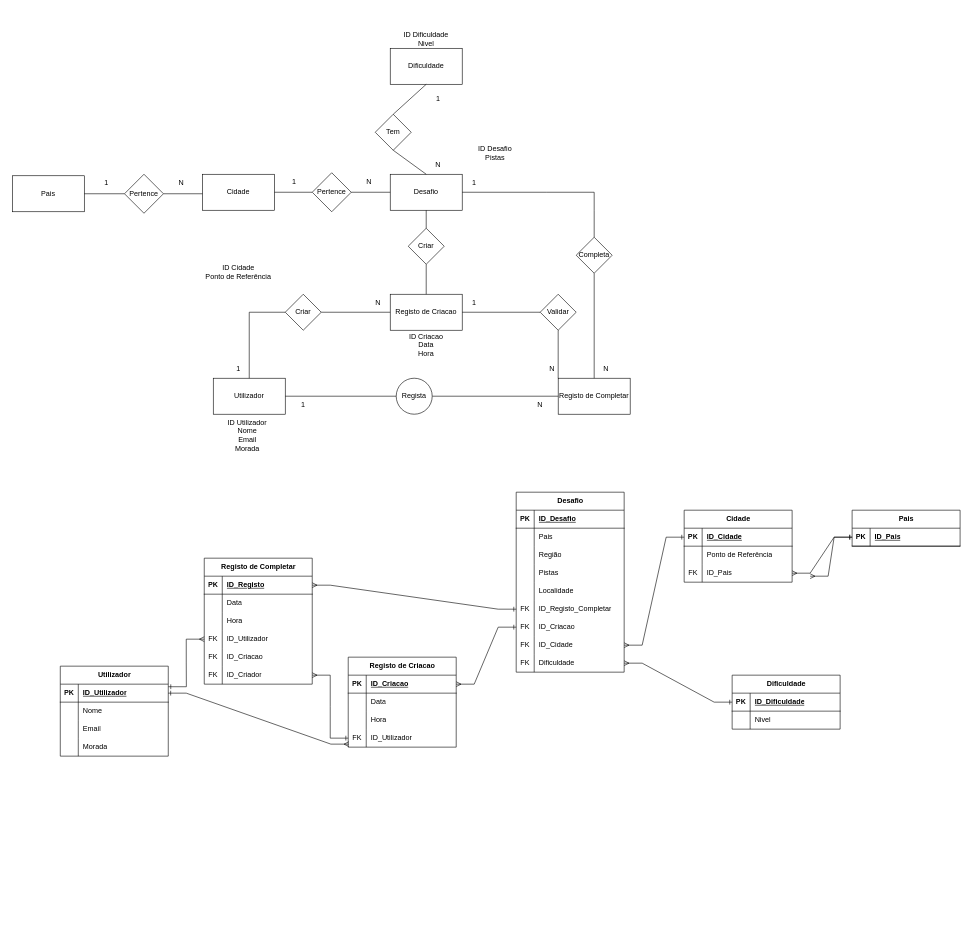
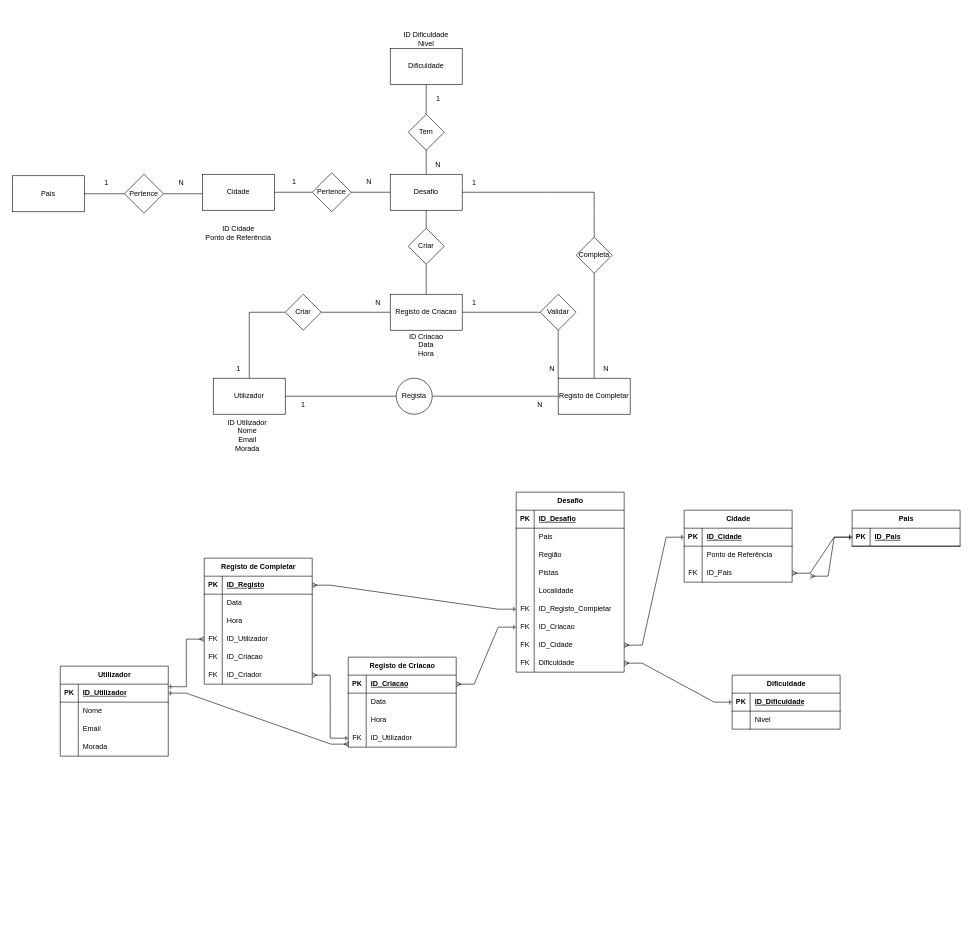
(393, 132) -> (426, 132)
(495, 153) -> none
(239, 272) -> (239, 233)
